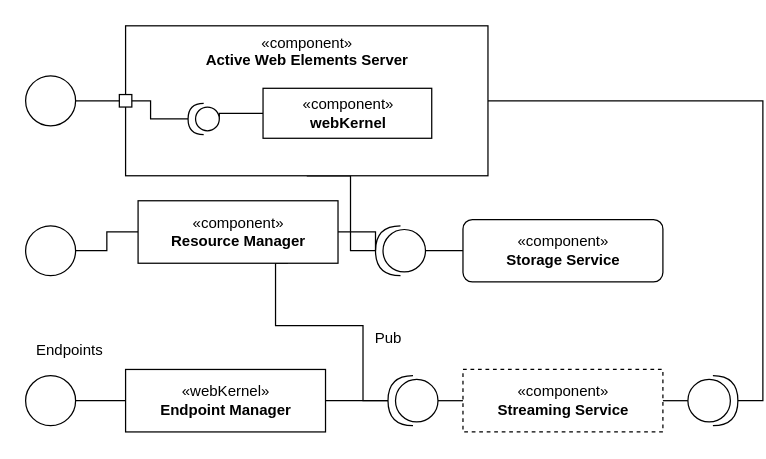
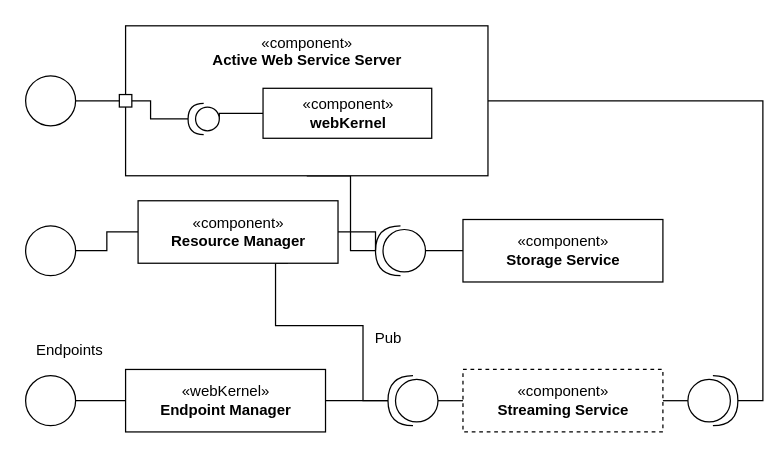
(308, 52) -> (308, 52)
(563, 251) -> (563, 251)
